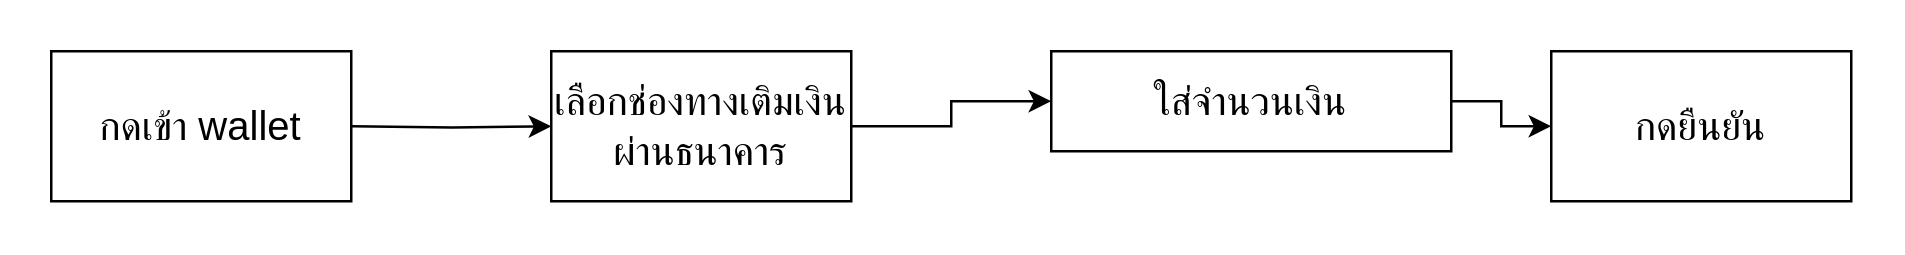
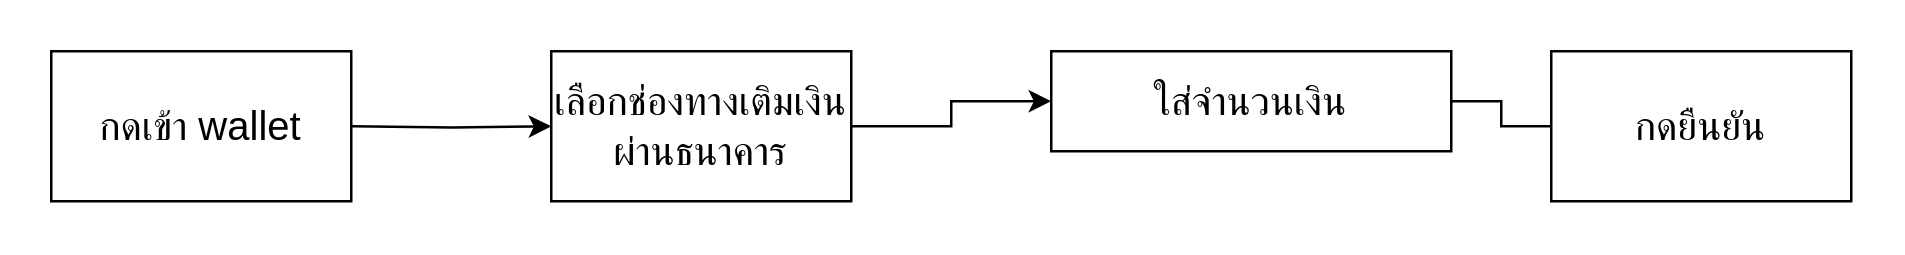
(1533, 126) -> (1540, 126)
